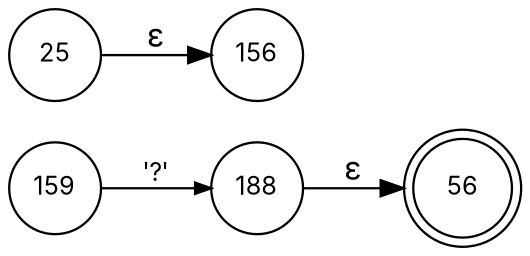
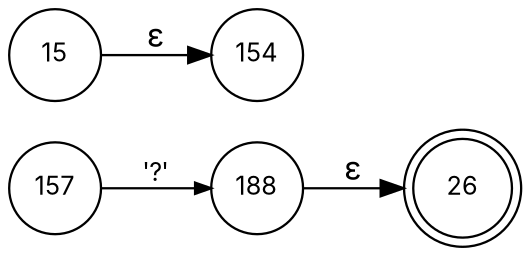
(55, 55) -> (55, 55)
(257, 55) -> (257, 55)
(55, 188) -> (55, 188)
(463, 188) -> (463, 188)
